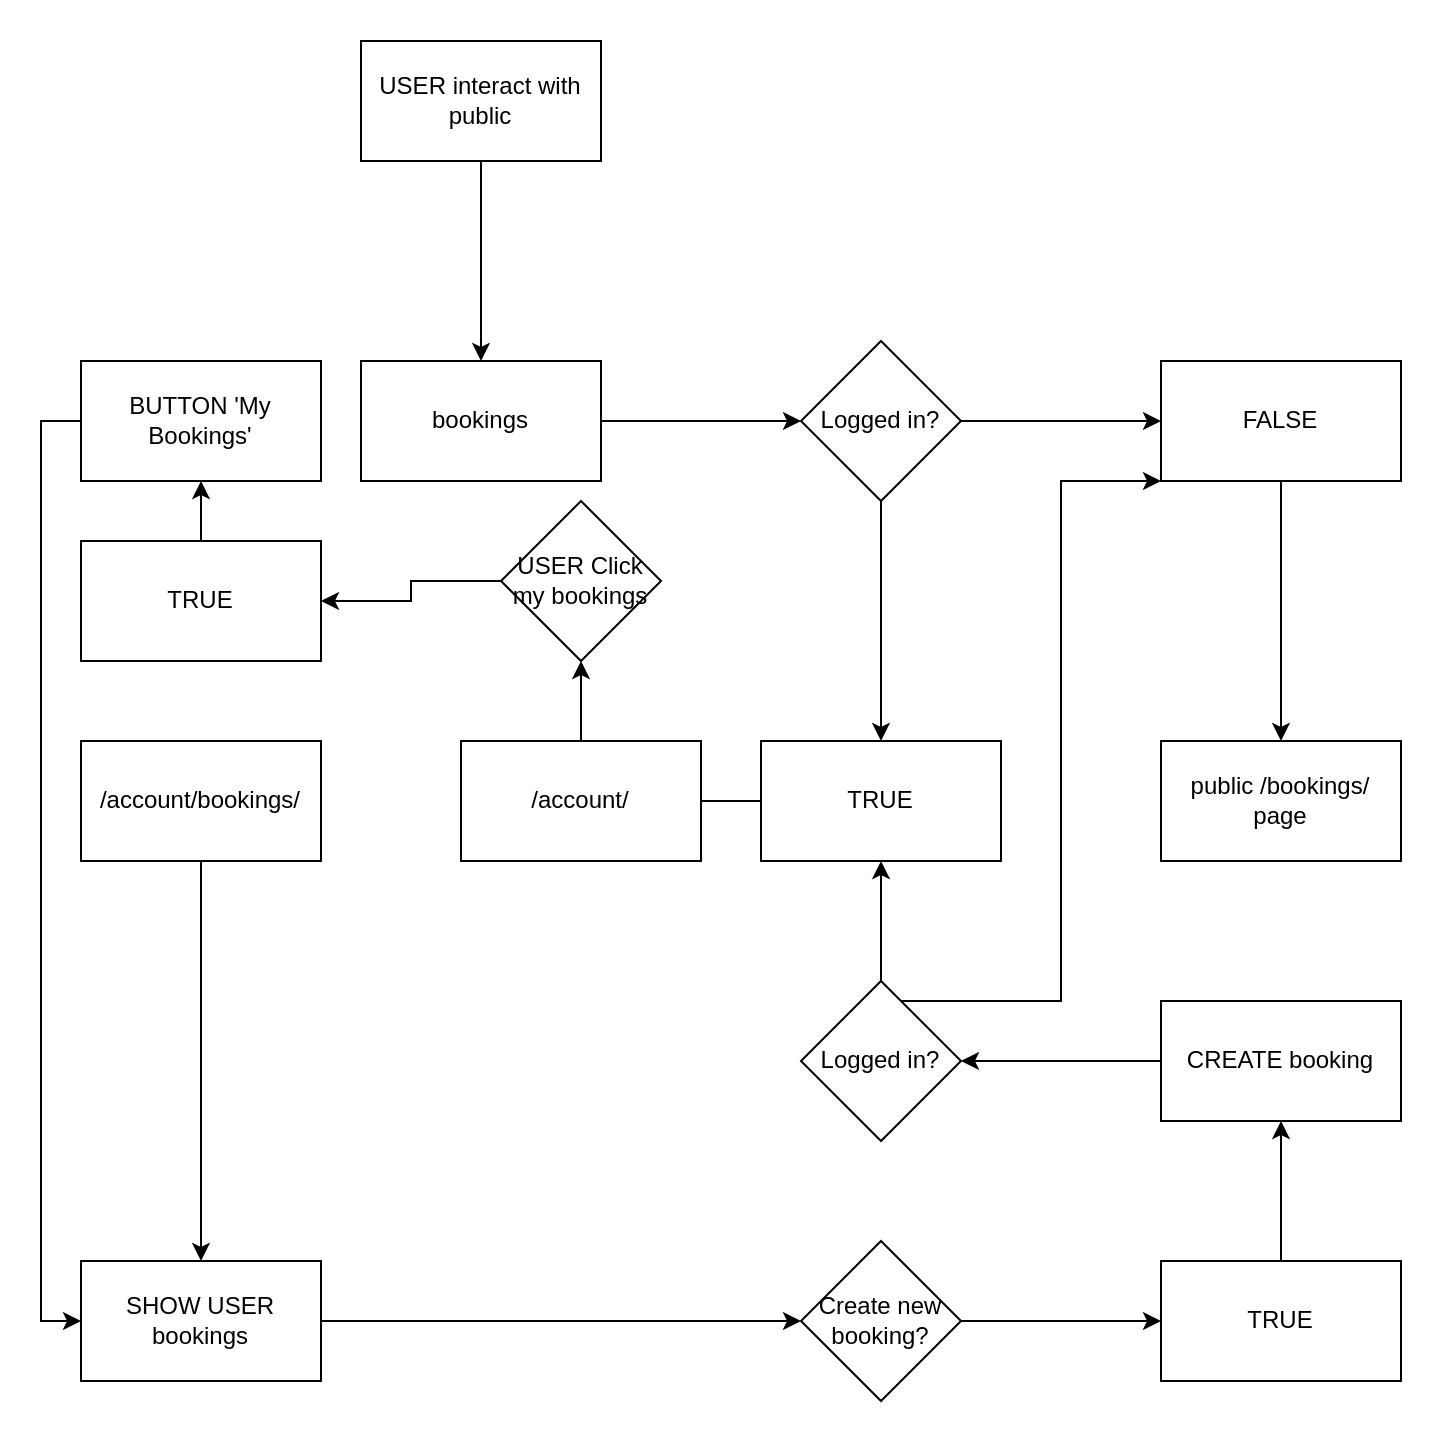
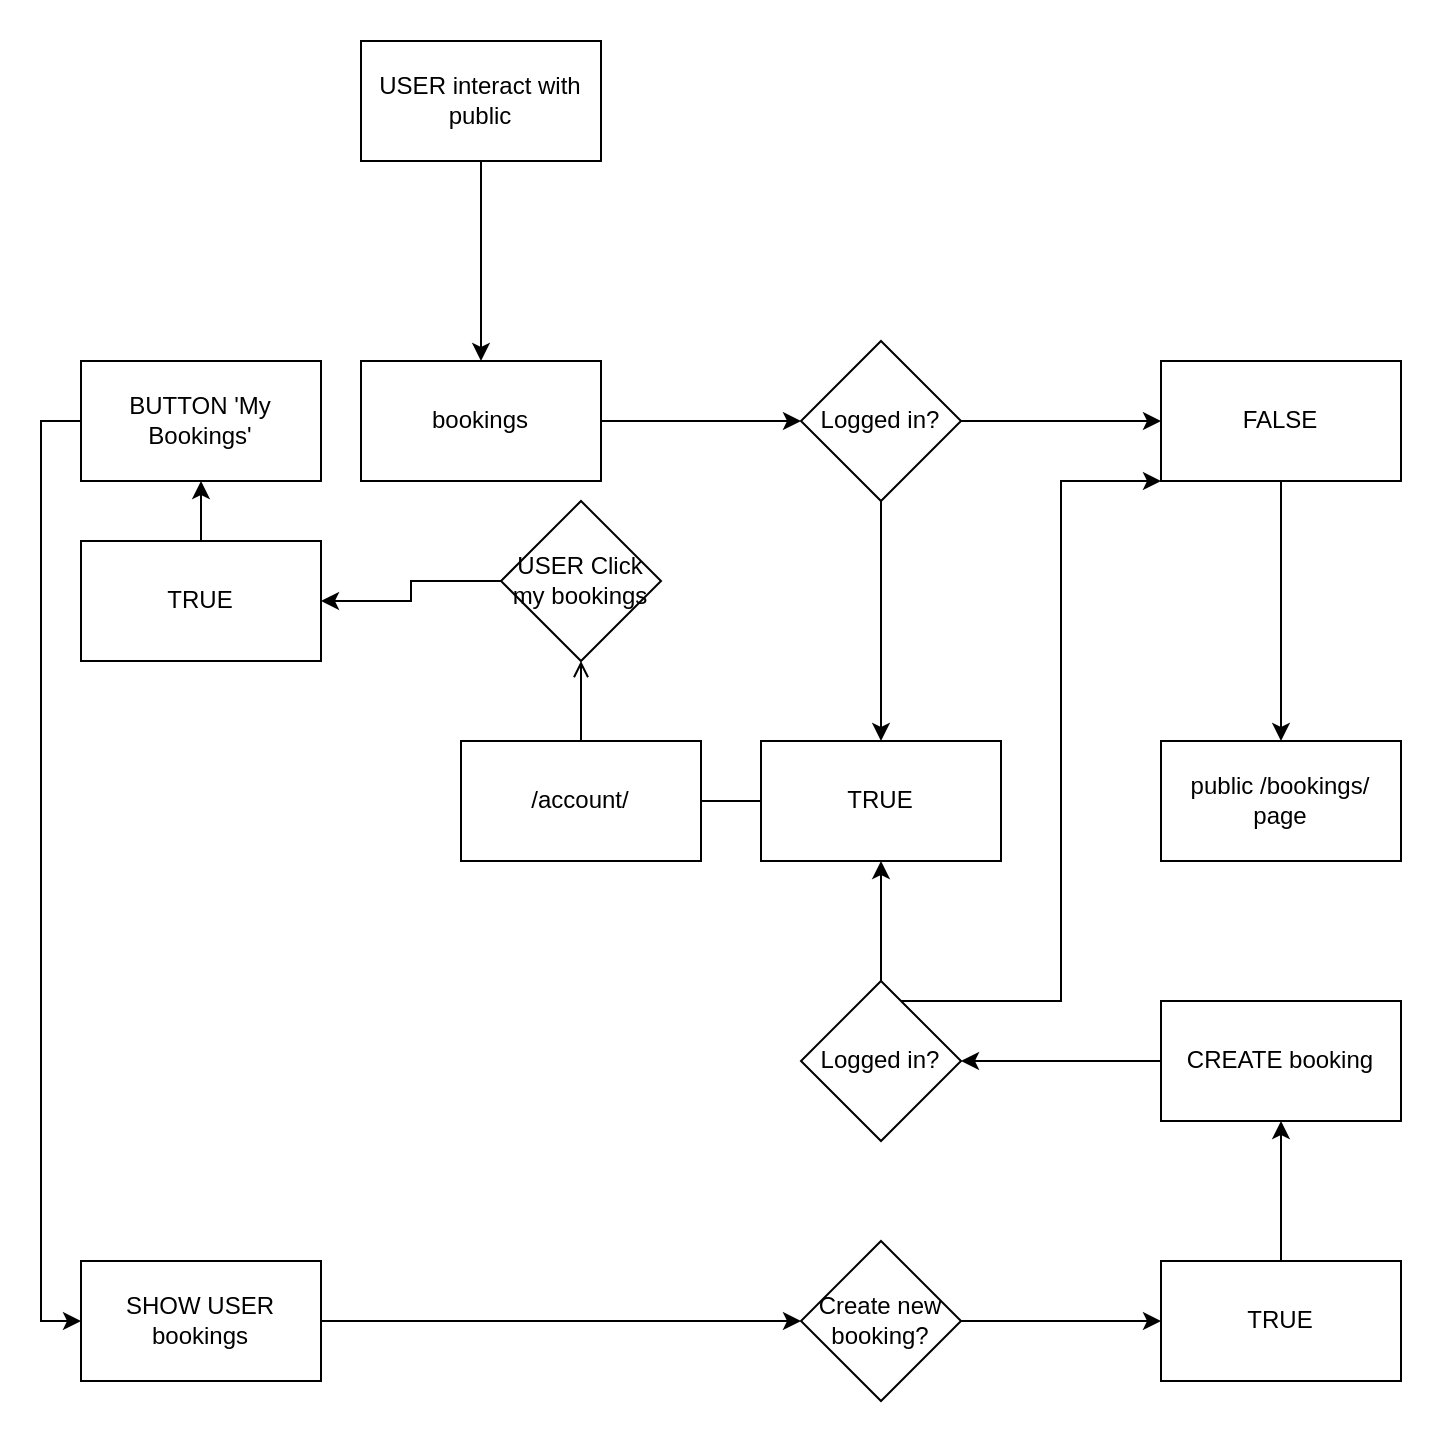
(581, 676) -> (581, 673)
(201, 801) -> none
(201, 1054) -> none
